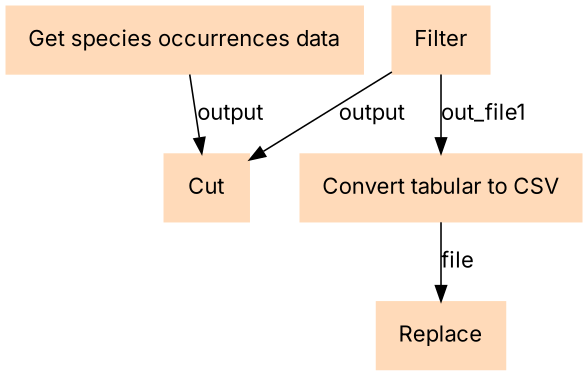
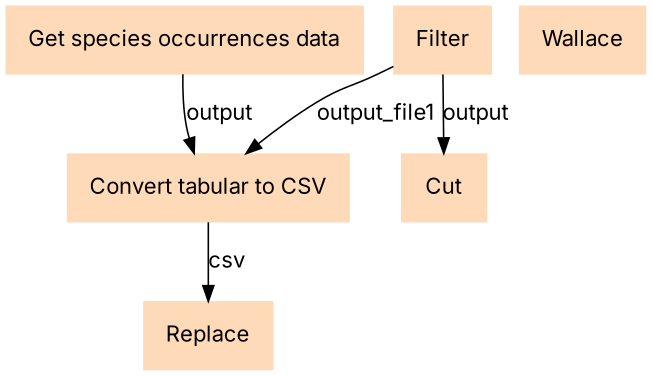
none -> (583, 40)
(195, 106) -> (184, 107)
(484, 114) -> (377, 114)
(458, 262) -> (227, 262)
